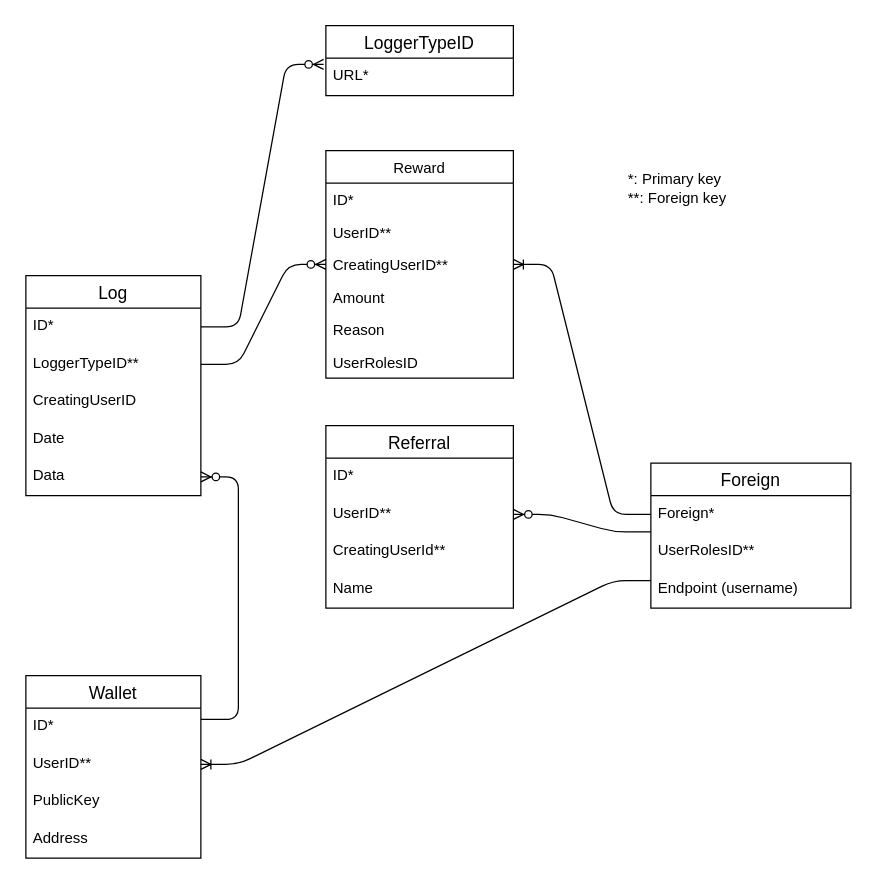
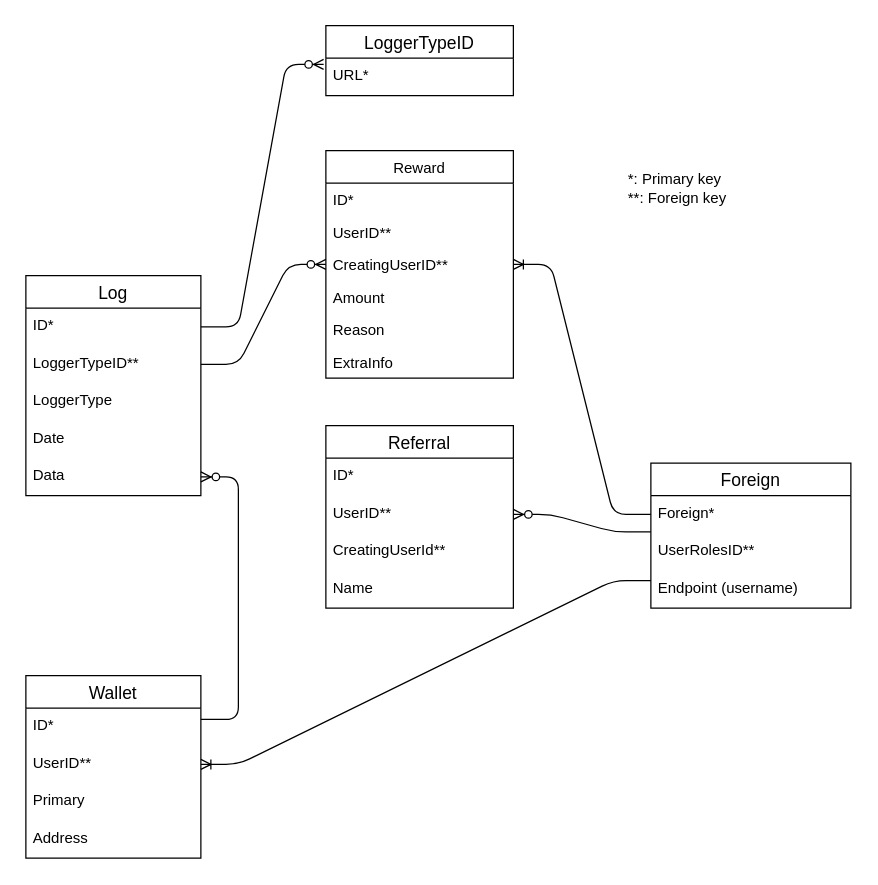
(377, 363) -> (370, 363)
(89, 400) -> (75, 400)
(66, 800) -> (60, 800)
